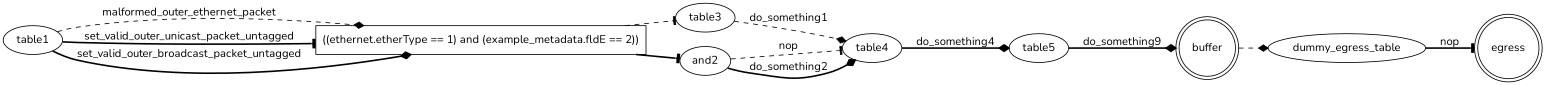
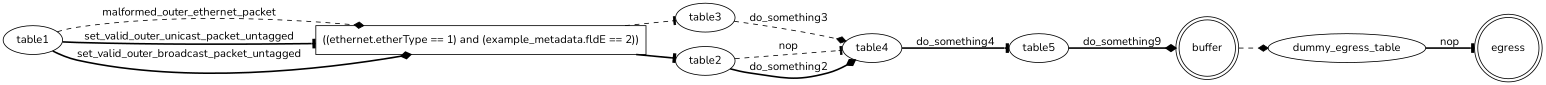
(789, 18) -> (789, 18)
(951, 48) -> (953, 48)
(705, 61) -> (705, 61)
